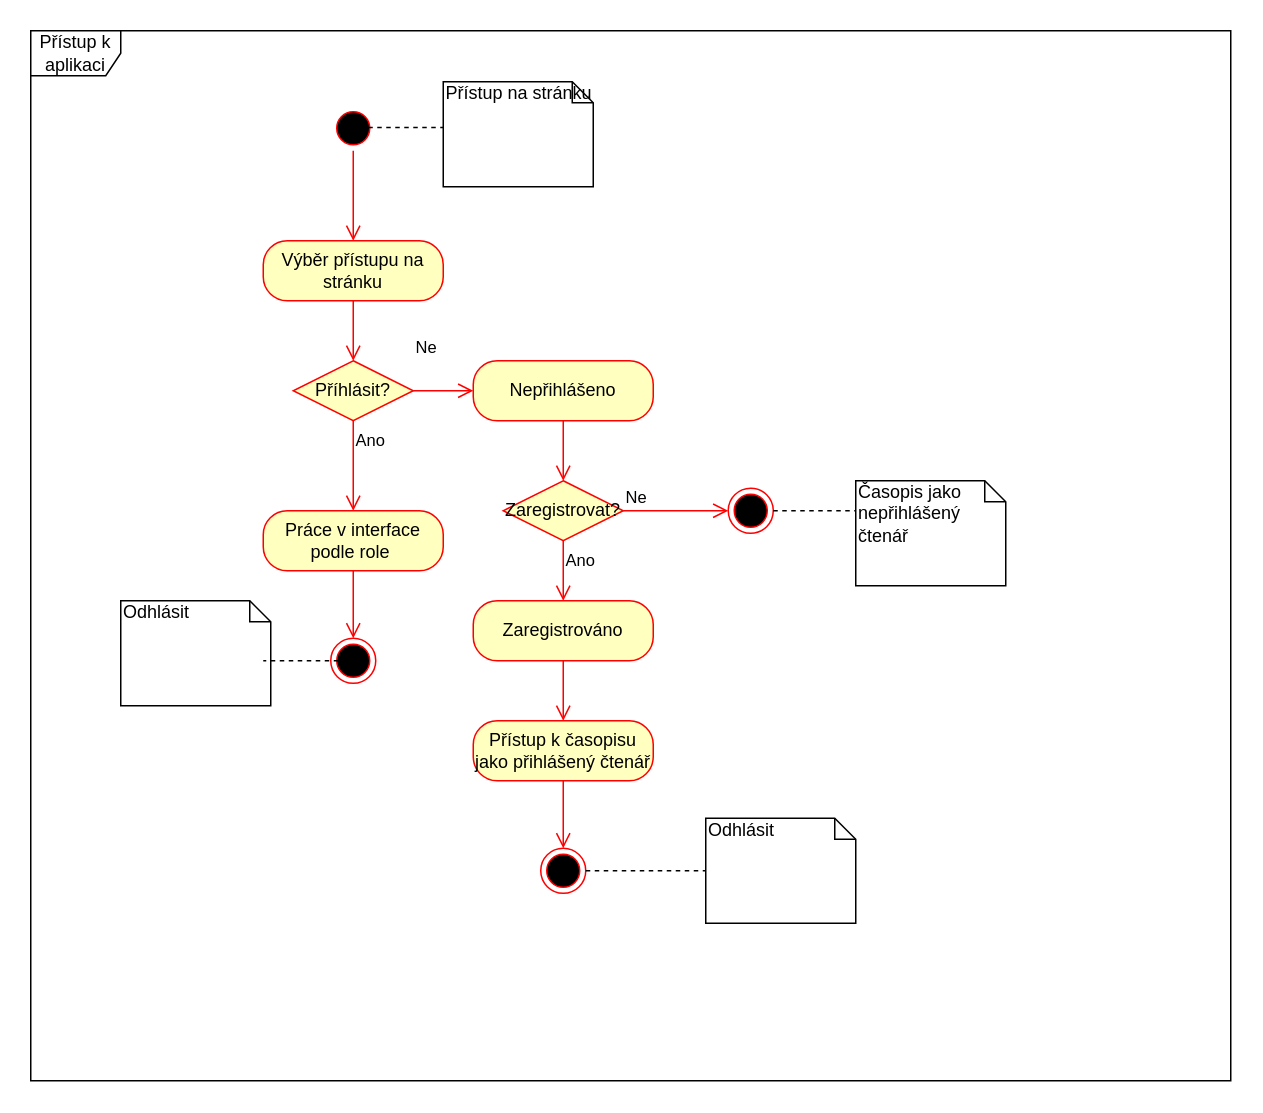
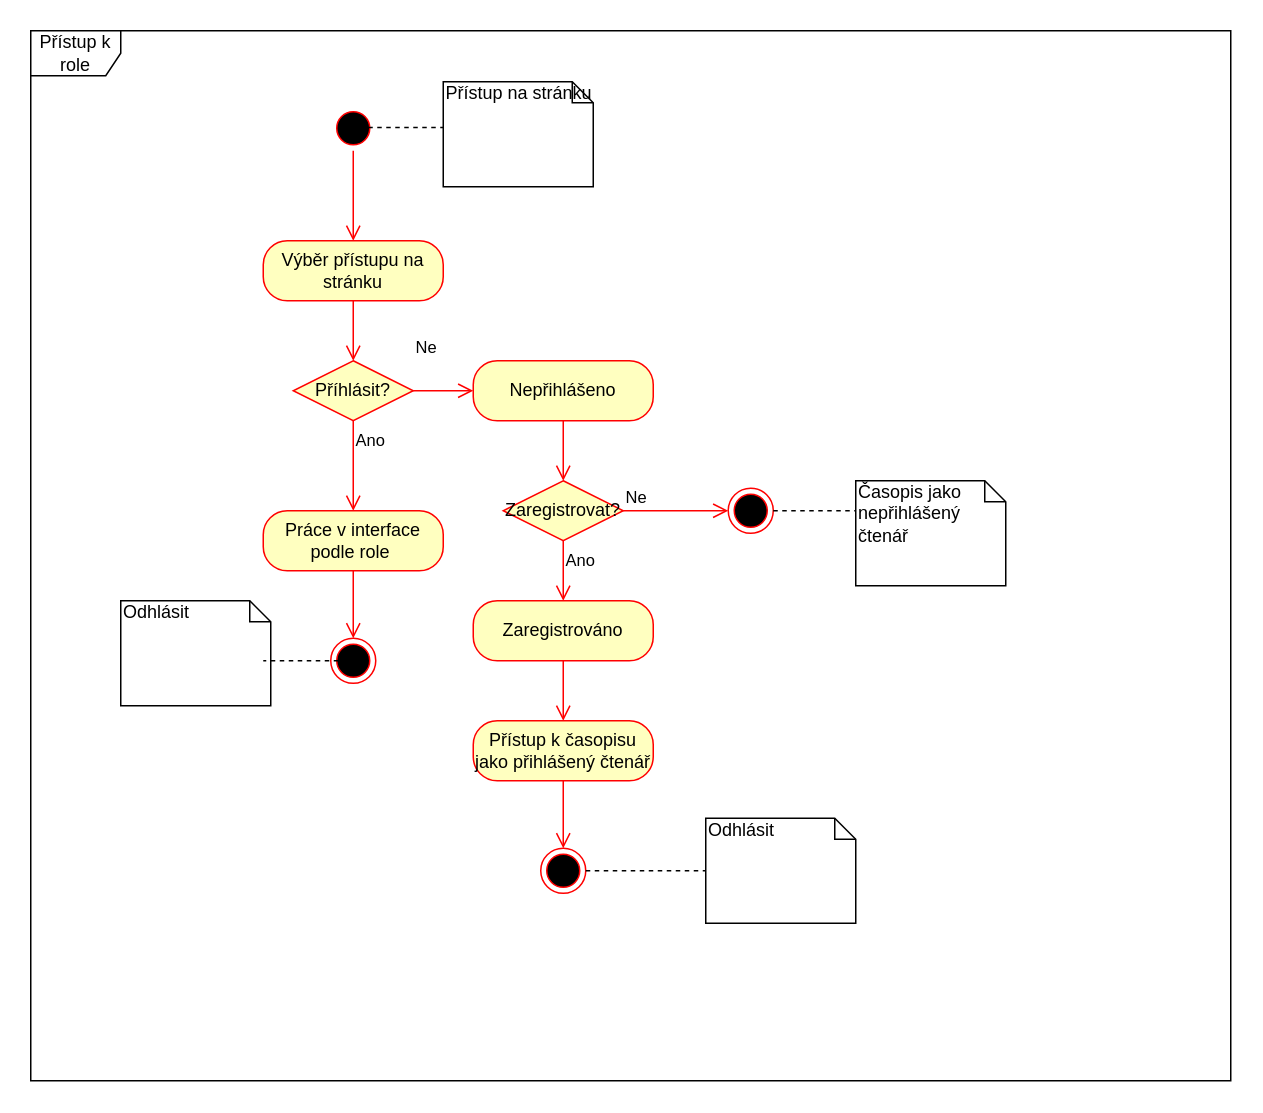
(76, 53) -> (76, 53)
